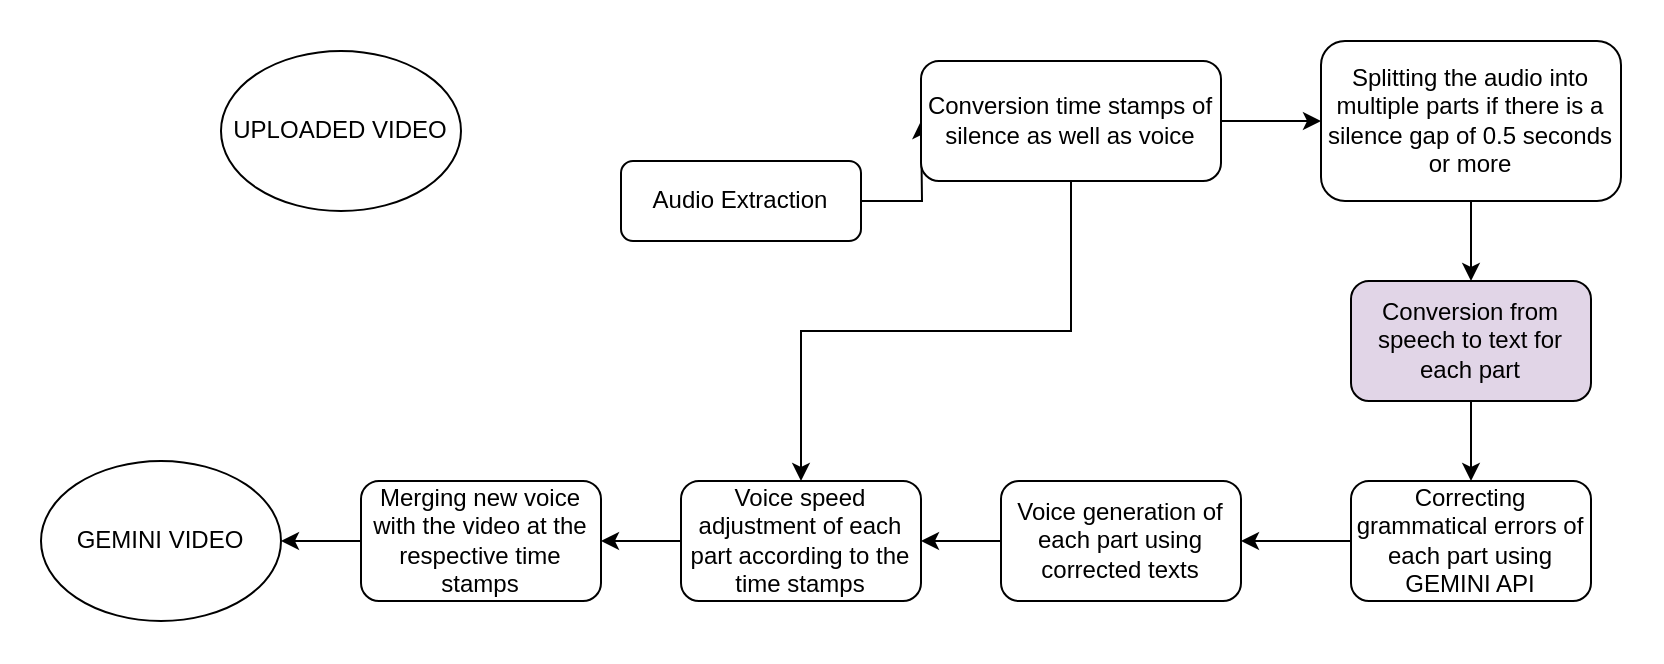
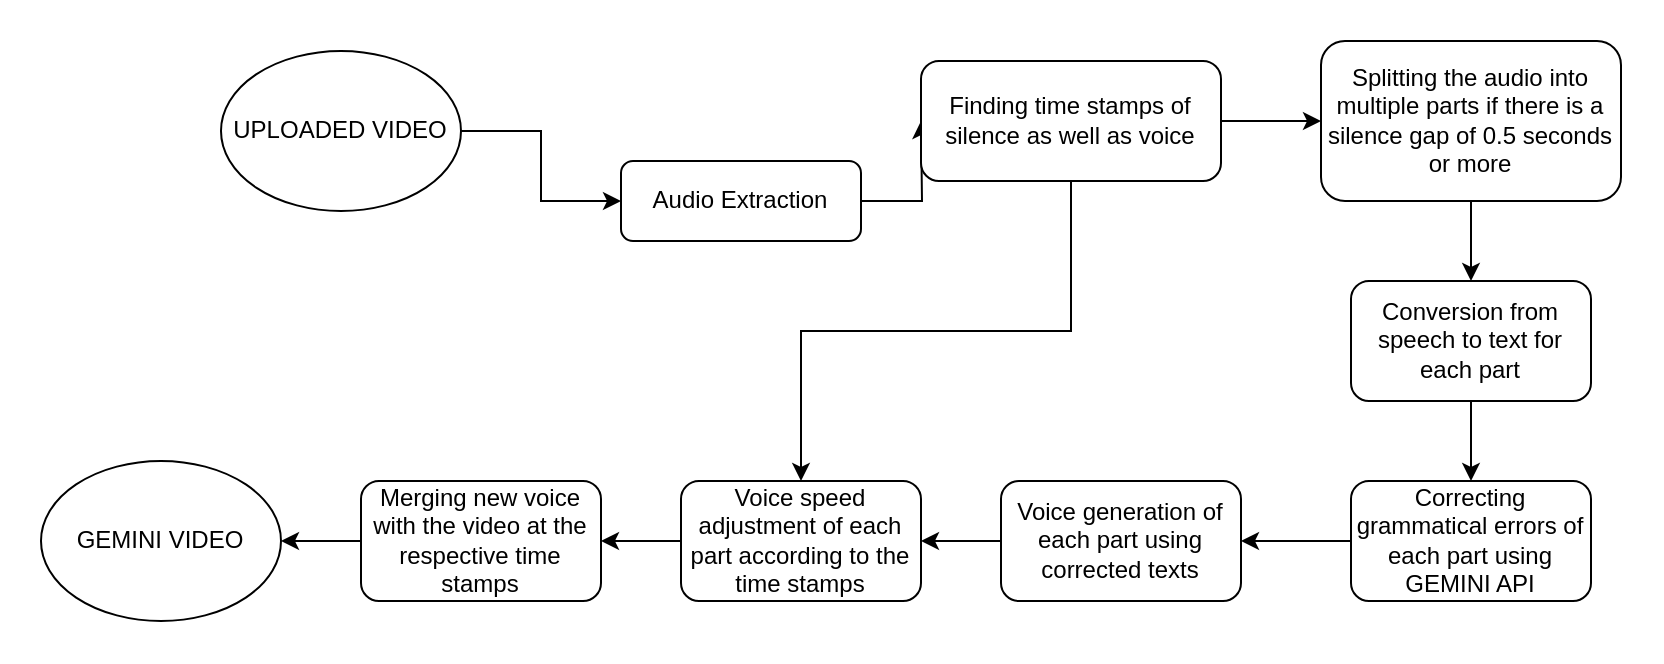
(1071, 121) -> (1071, 121)
none -> (541, 159)
(1471, 341) -> (1471, 341)
